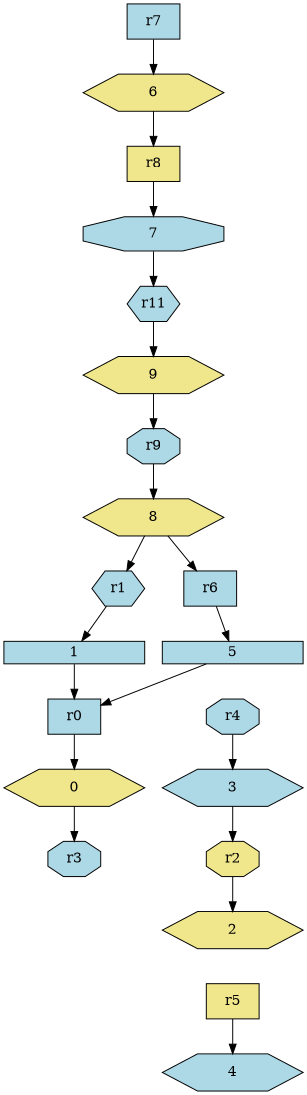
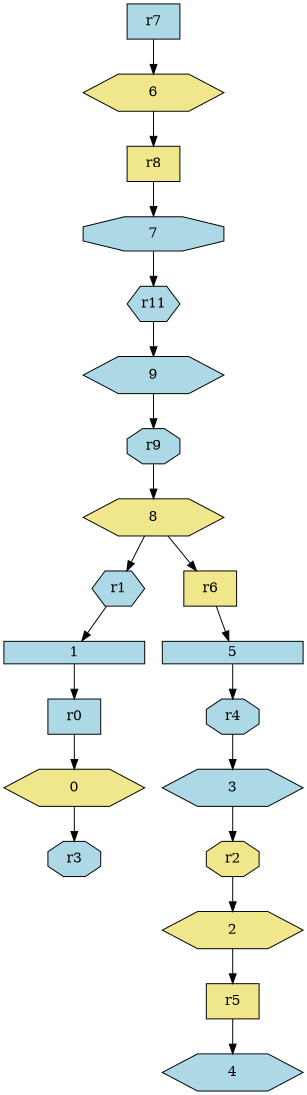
(154, 375) -> (154, 375)
(210, 589) -> (210, 589)
(158, 683) -> (233, 677)
none -> (233, 961)
